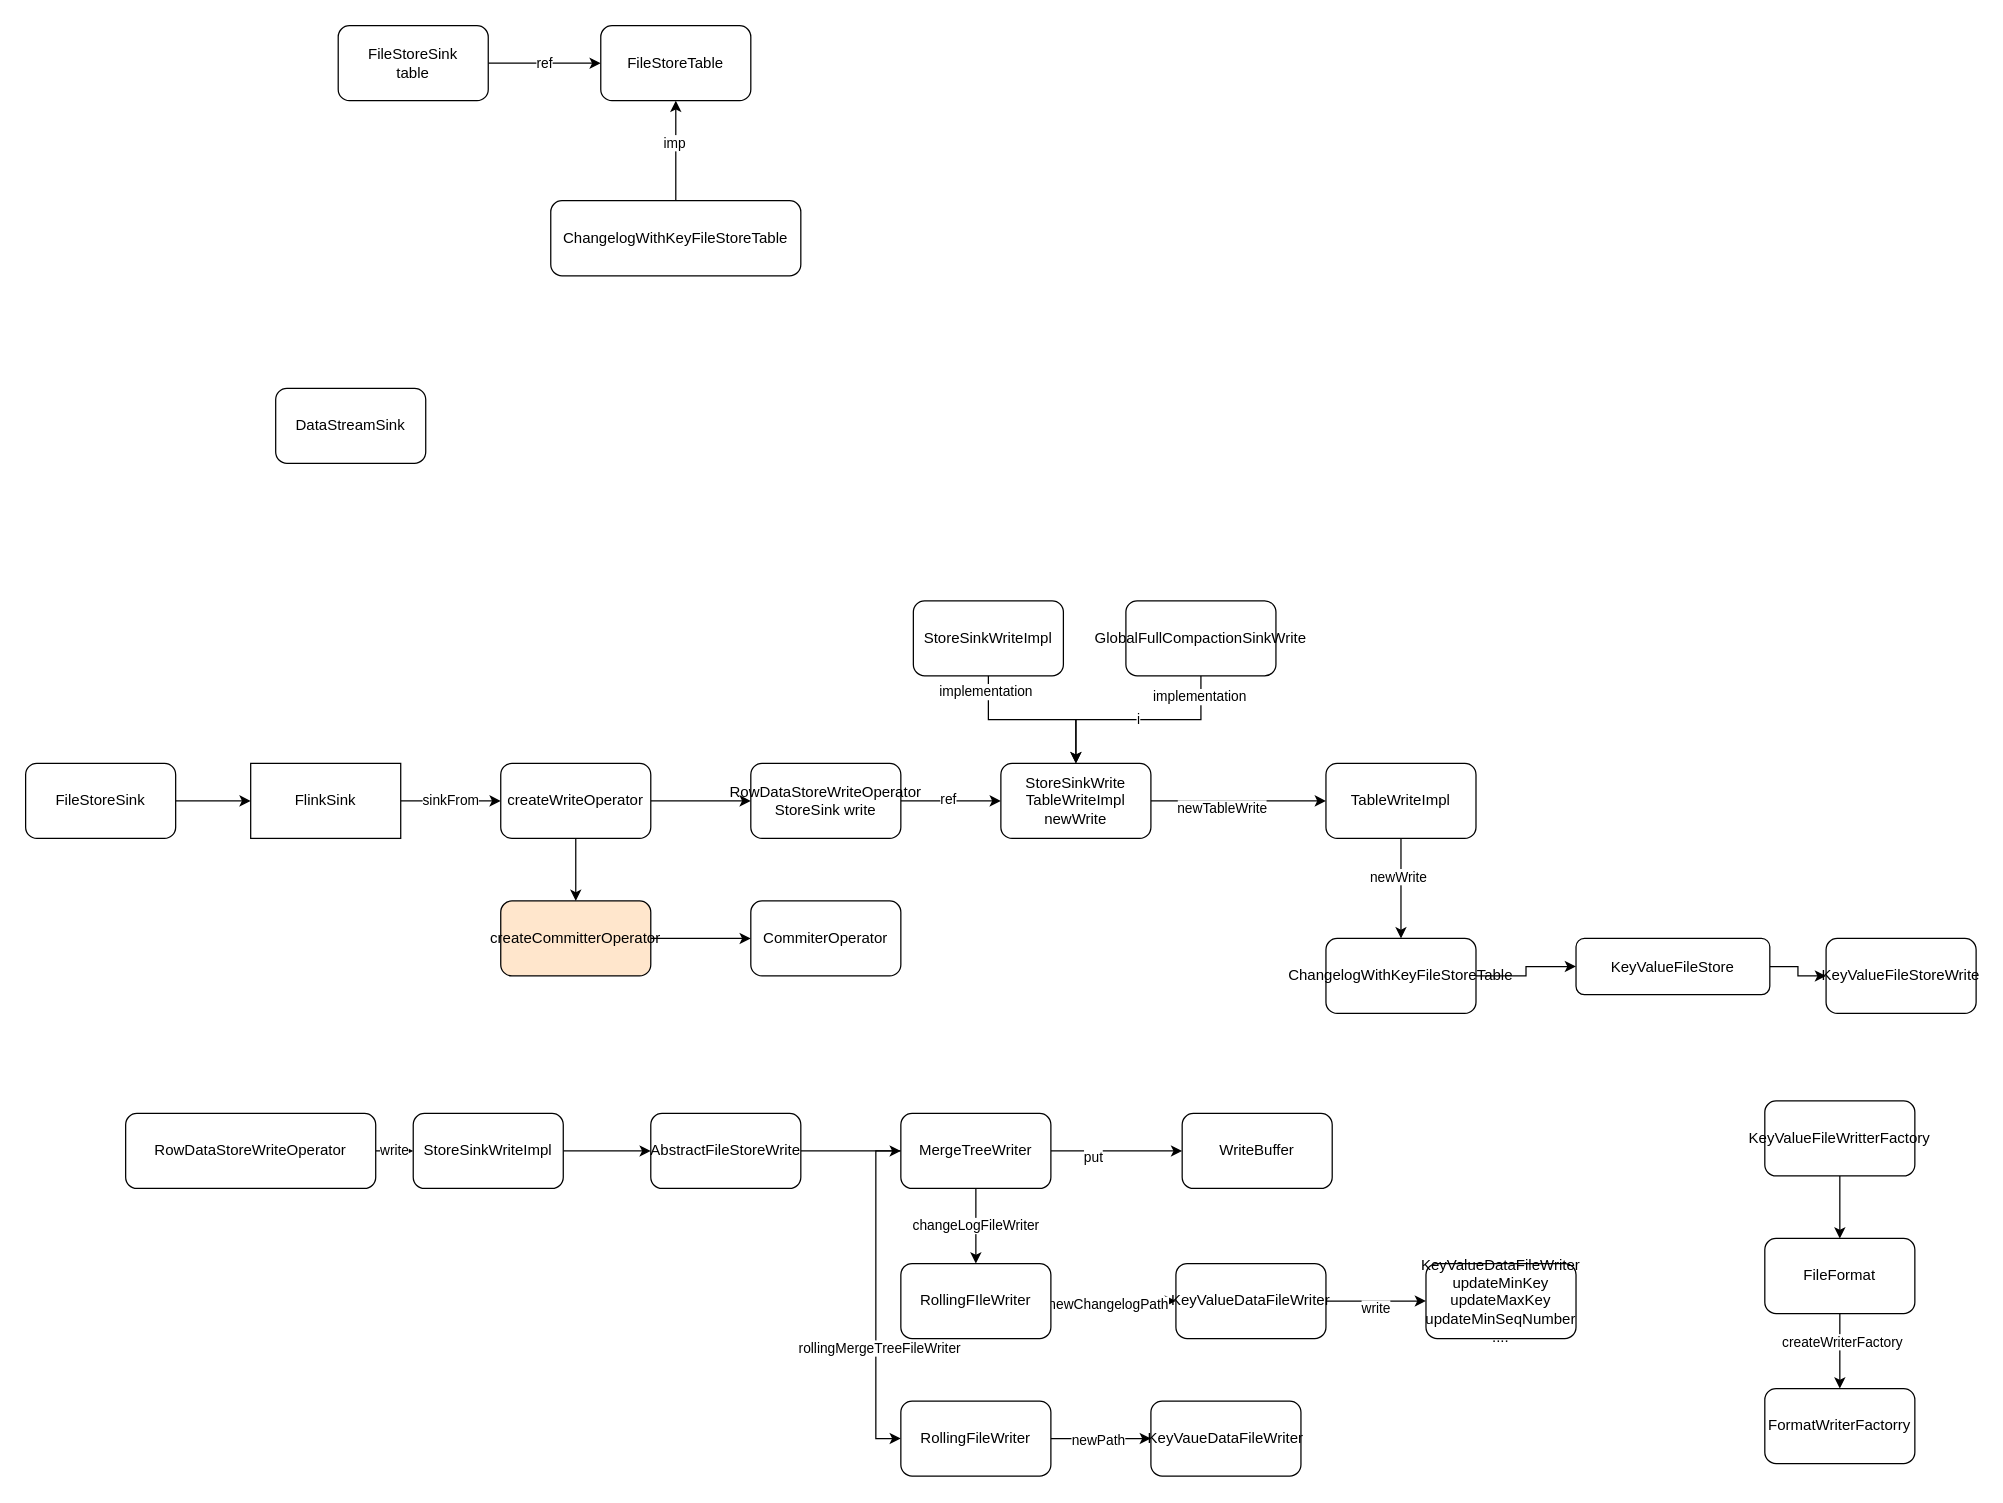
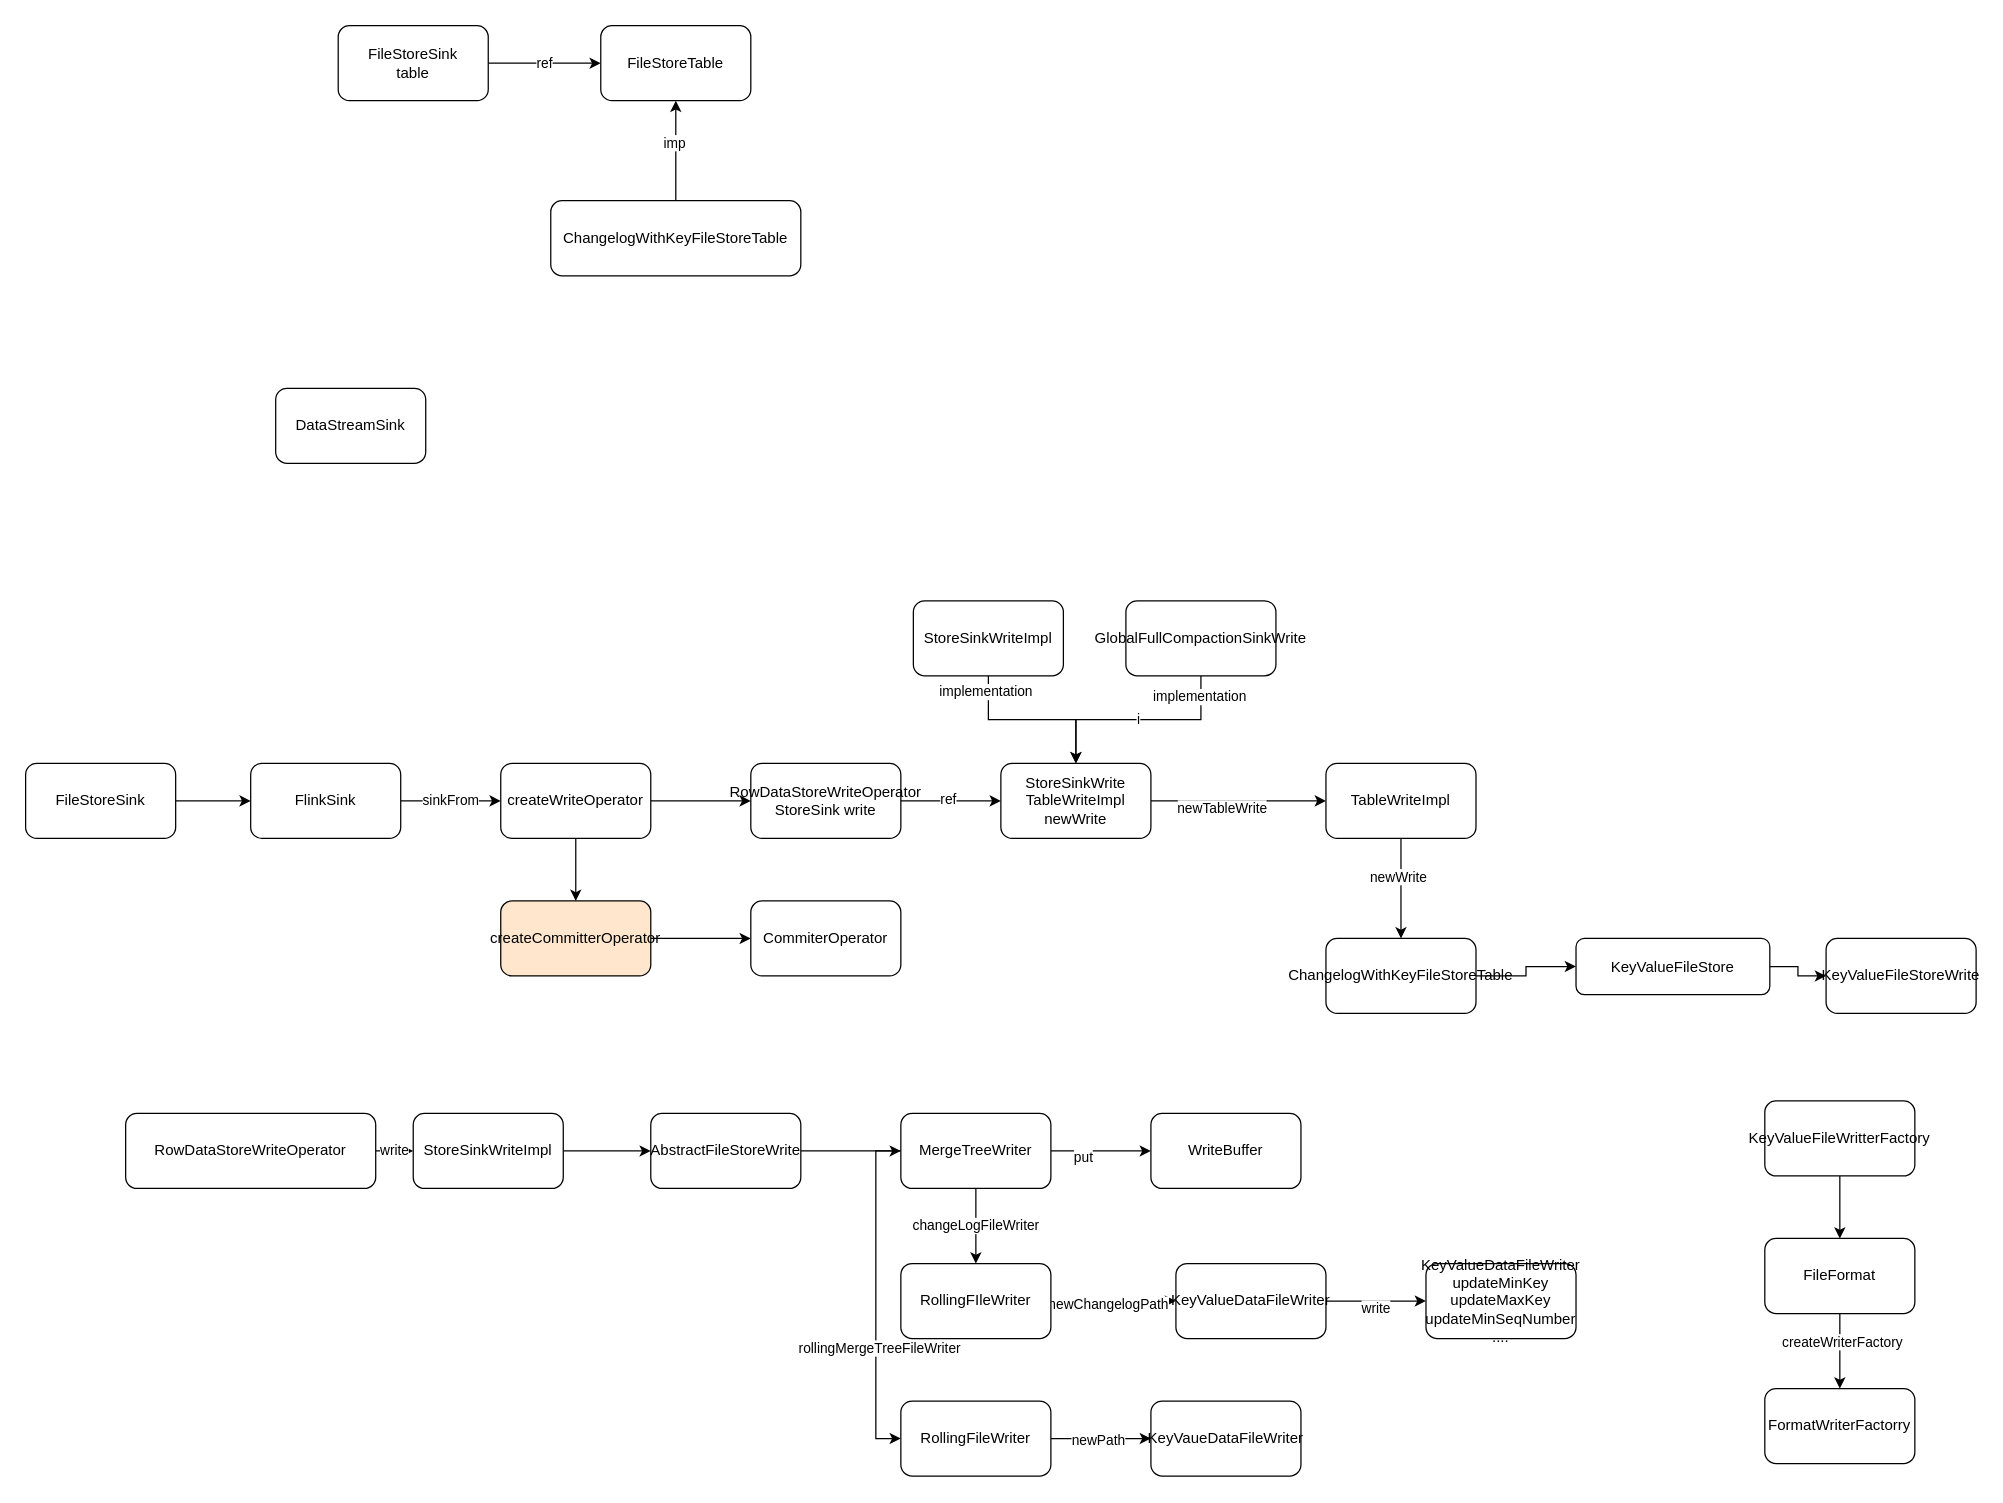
(326, 801) -> (326, 801)
(1257, 1151) -> (1226, 1151)
